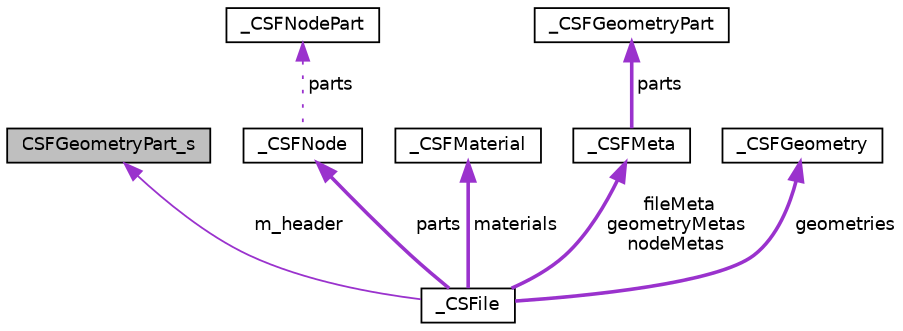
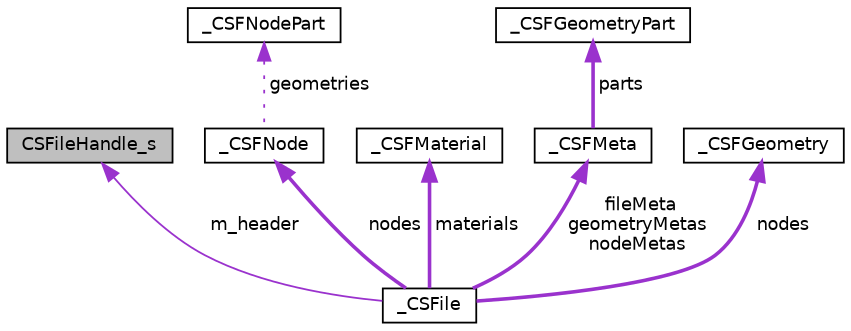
(328, 85) -> (317, 85)
(109, 146) -> (90, 146)
(436, 226) -> (393, 226)
(843, 226) -> (781, 226)
